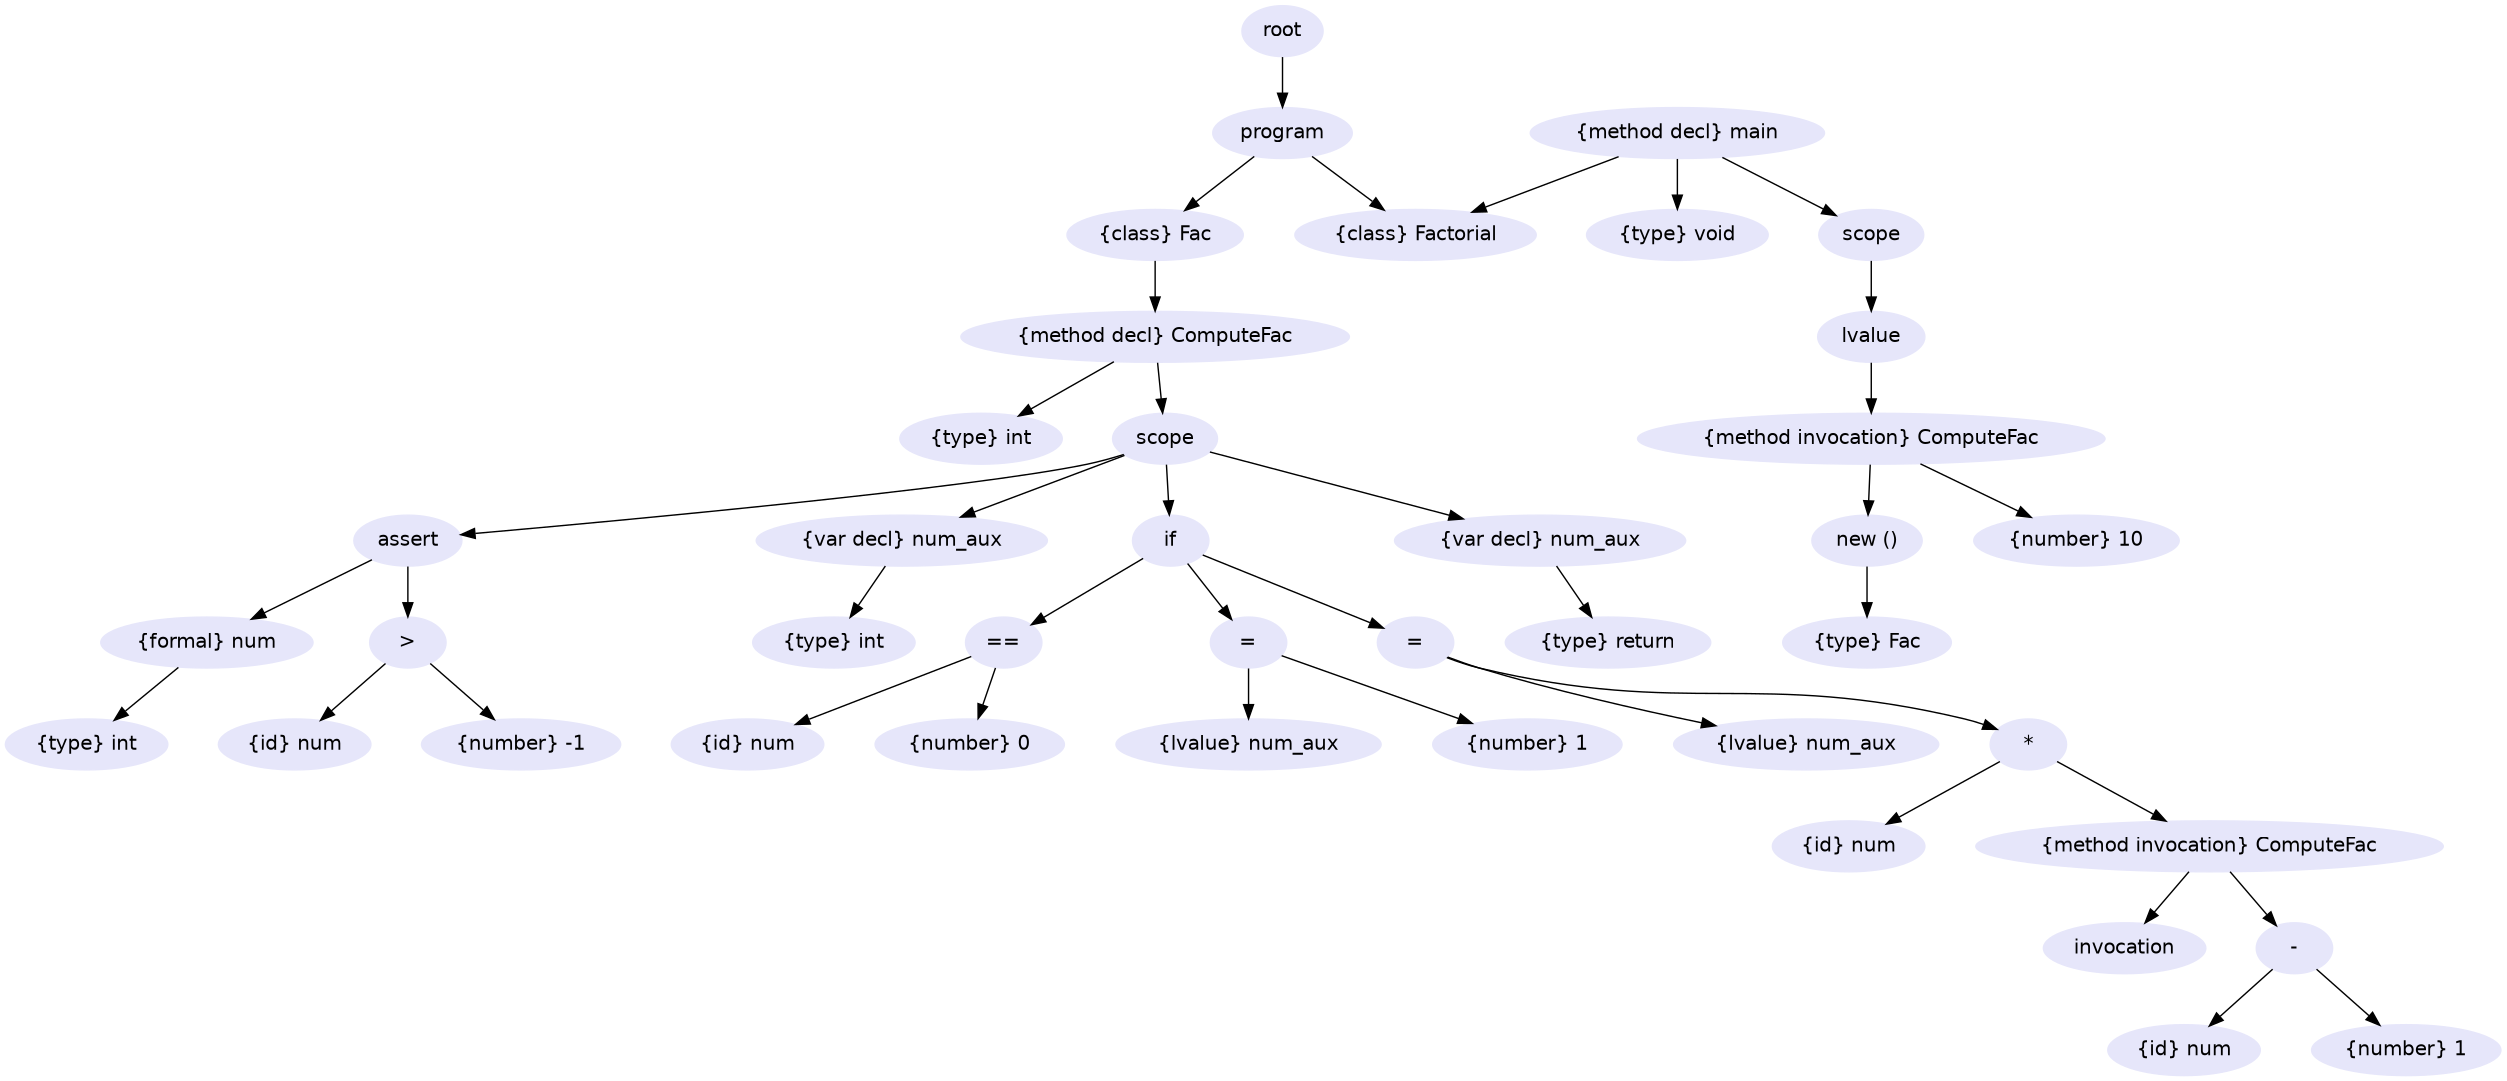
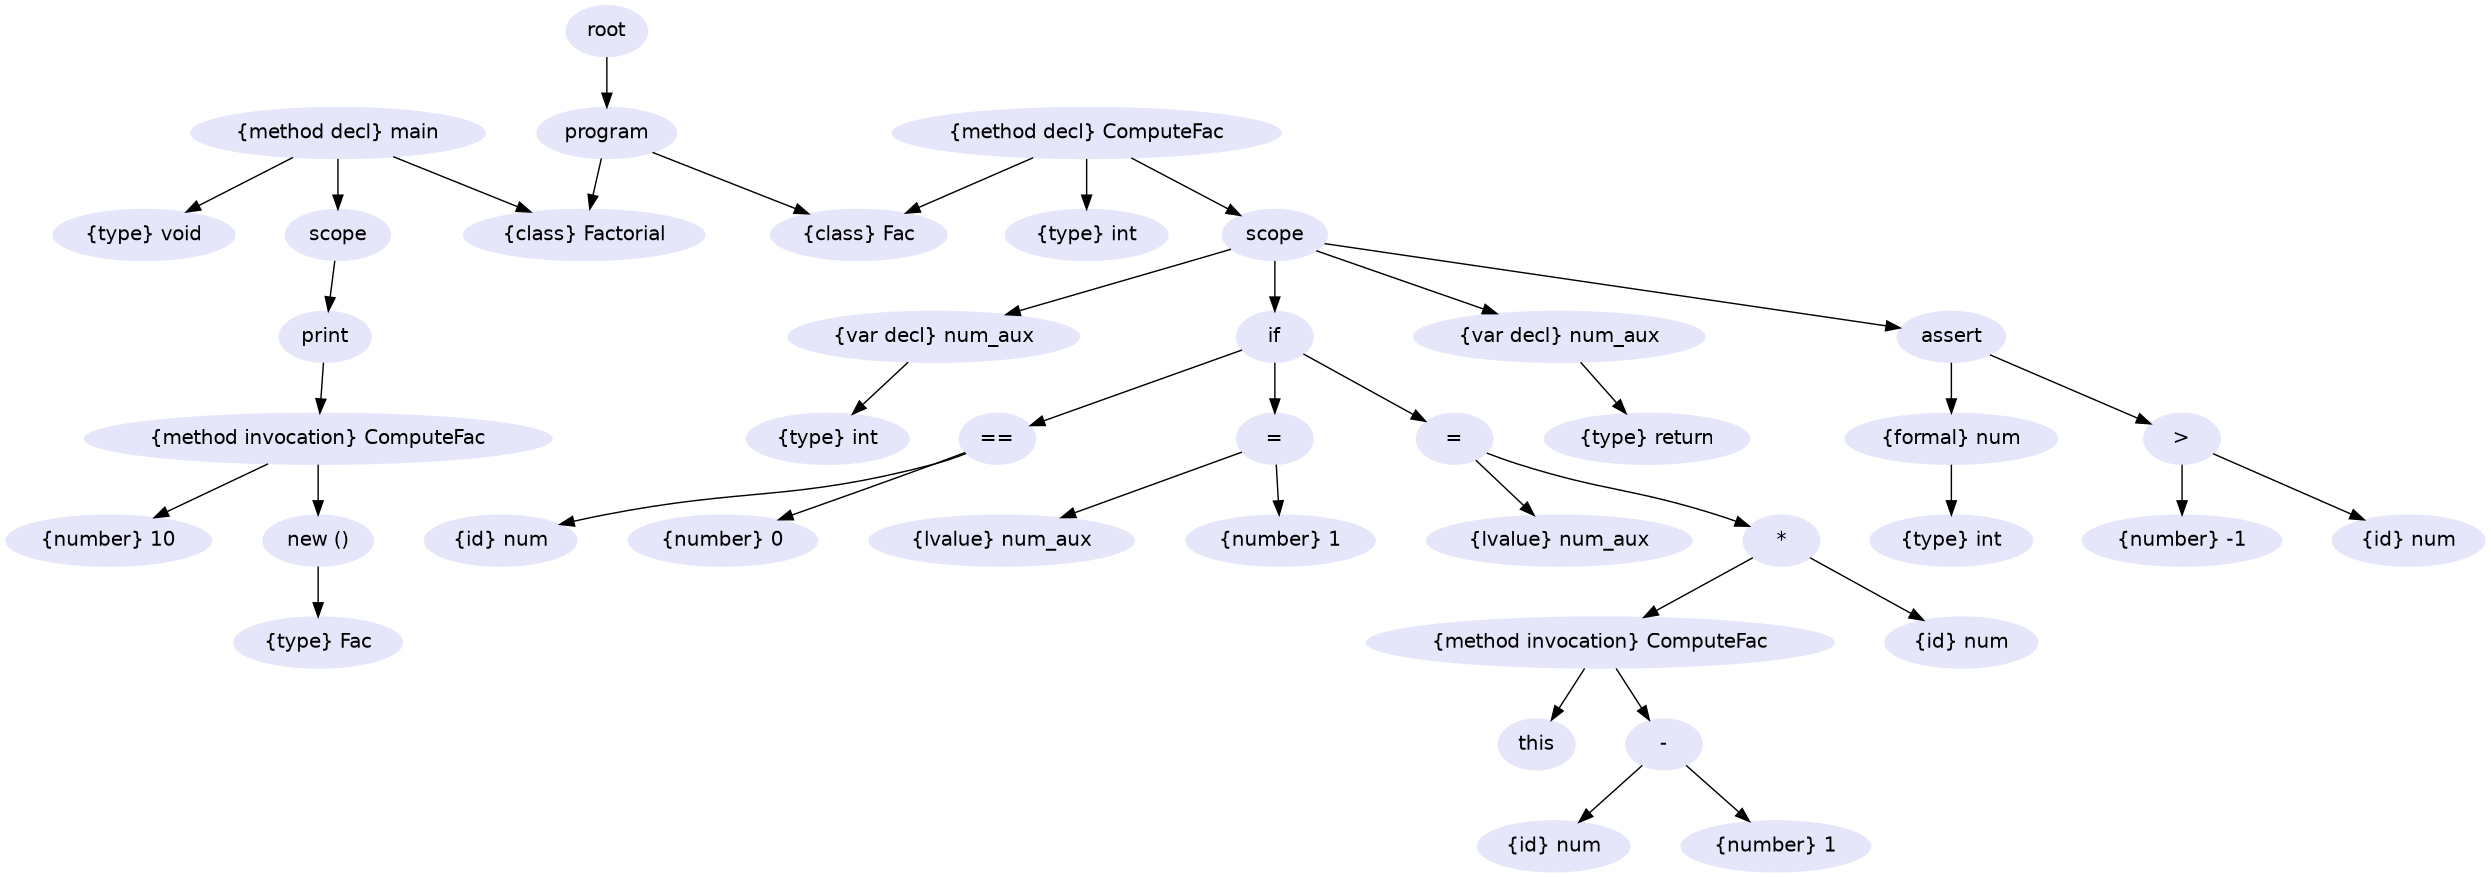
(1155, 279) -> (976, 183)
(1871, 337) -> (325, 337)
(2125, 948) -> (1537, 744)
